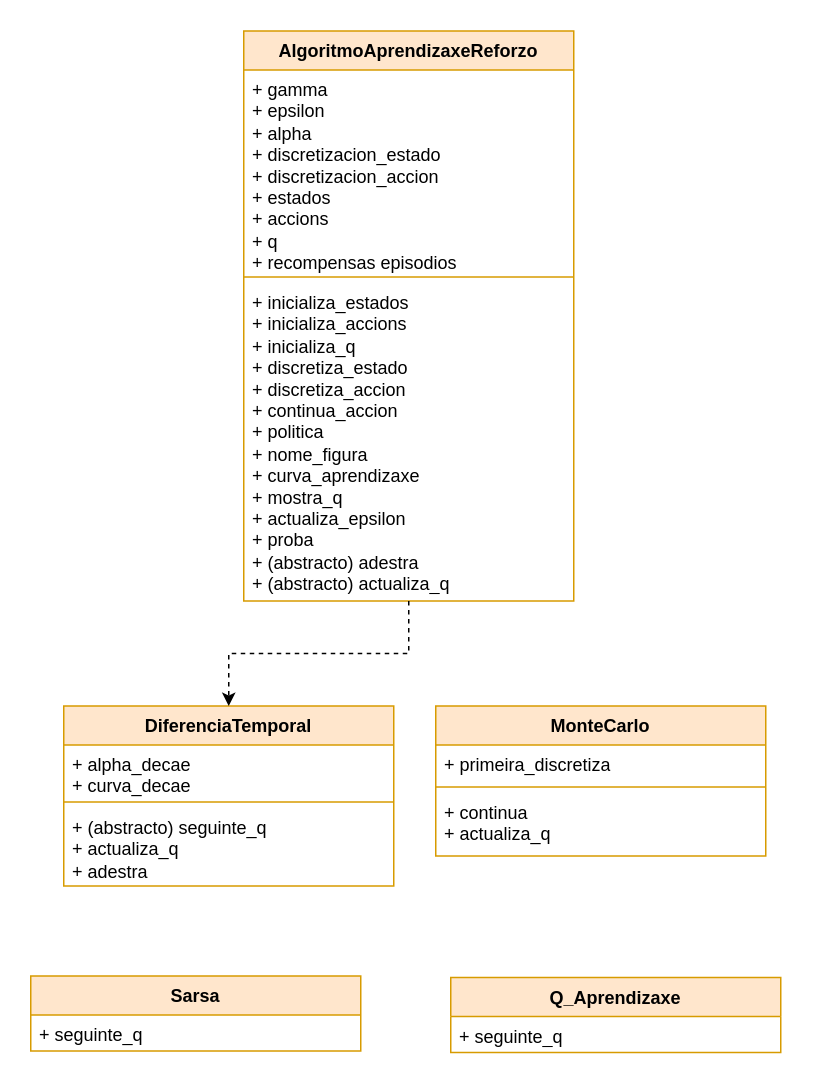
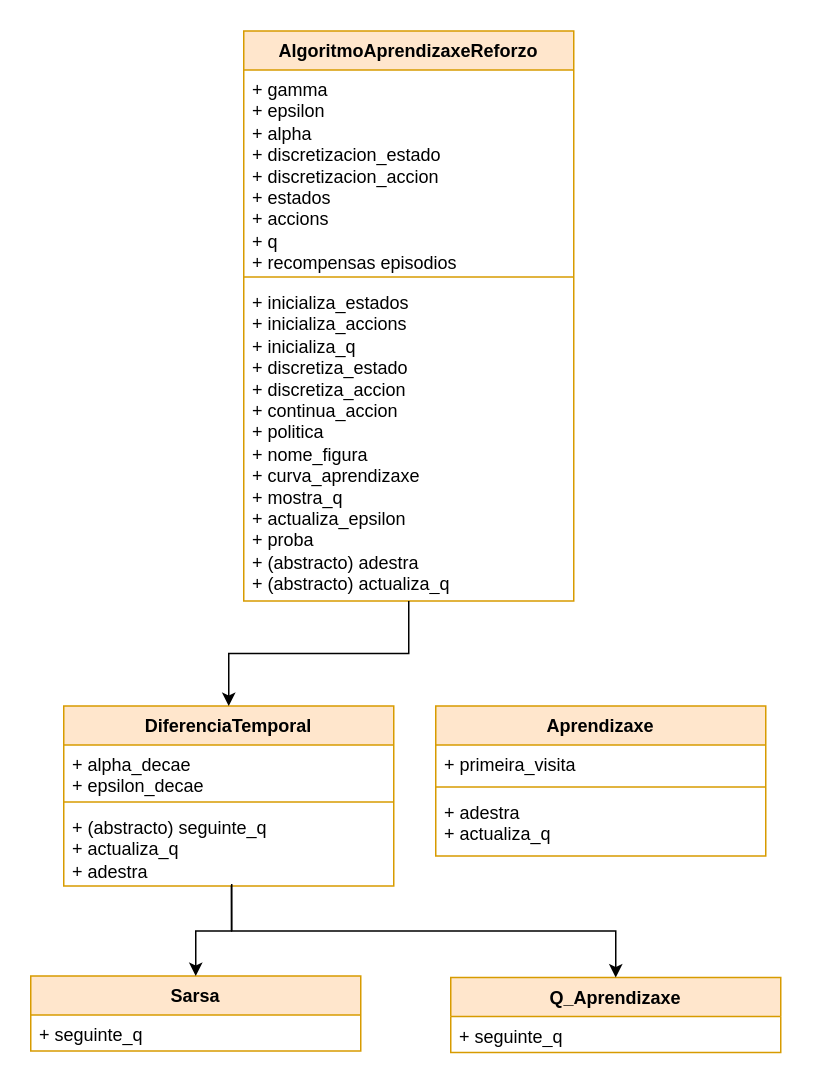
(325, 653) -> (325, 653)
(601, 727) -> (601, 727)
(539, 766) -> (519, 766)
(136, 777) -> (141, 777)
(503, 825) -> (503, 825)
none -> (196, 931)
none -> (442, 931)
